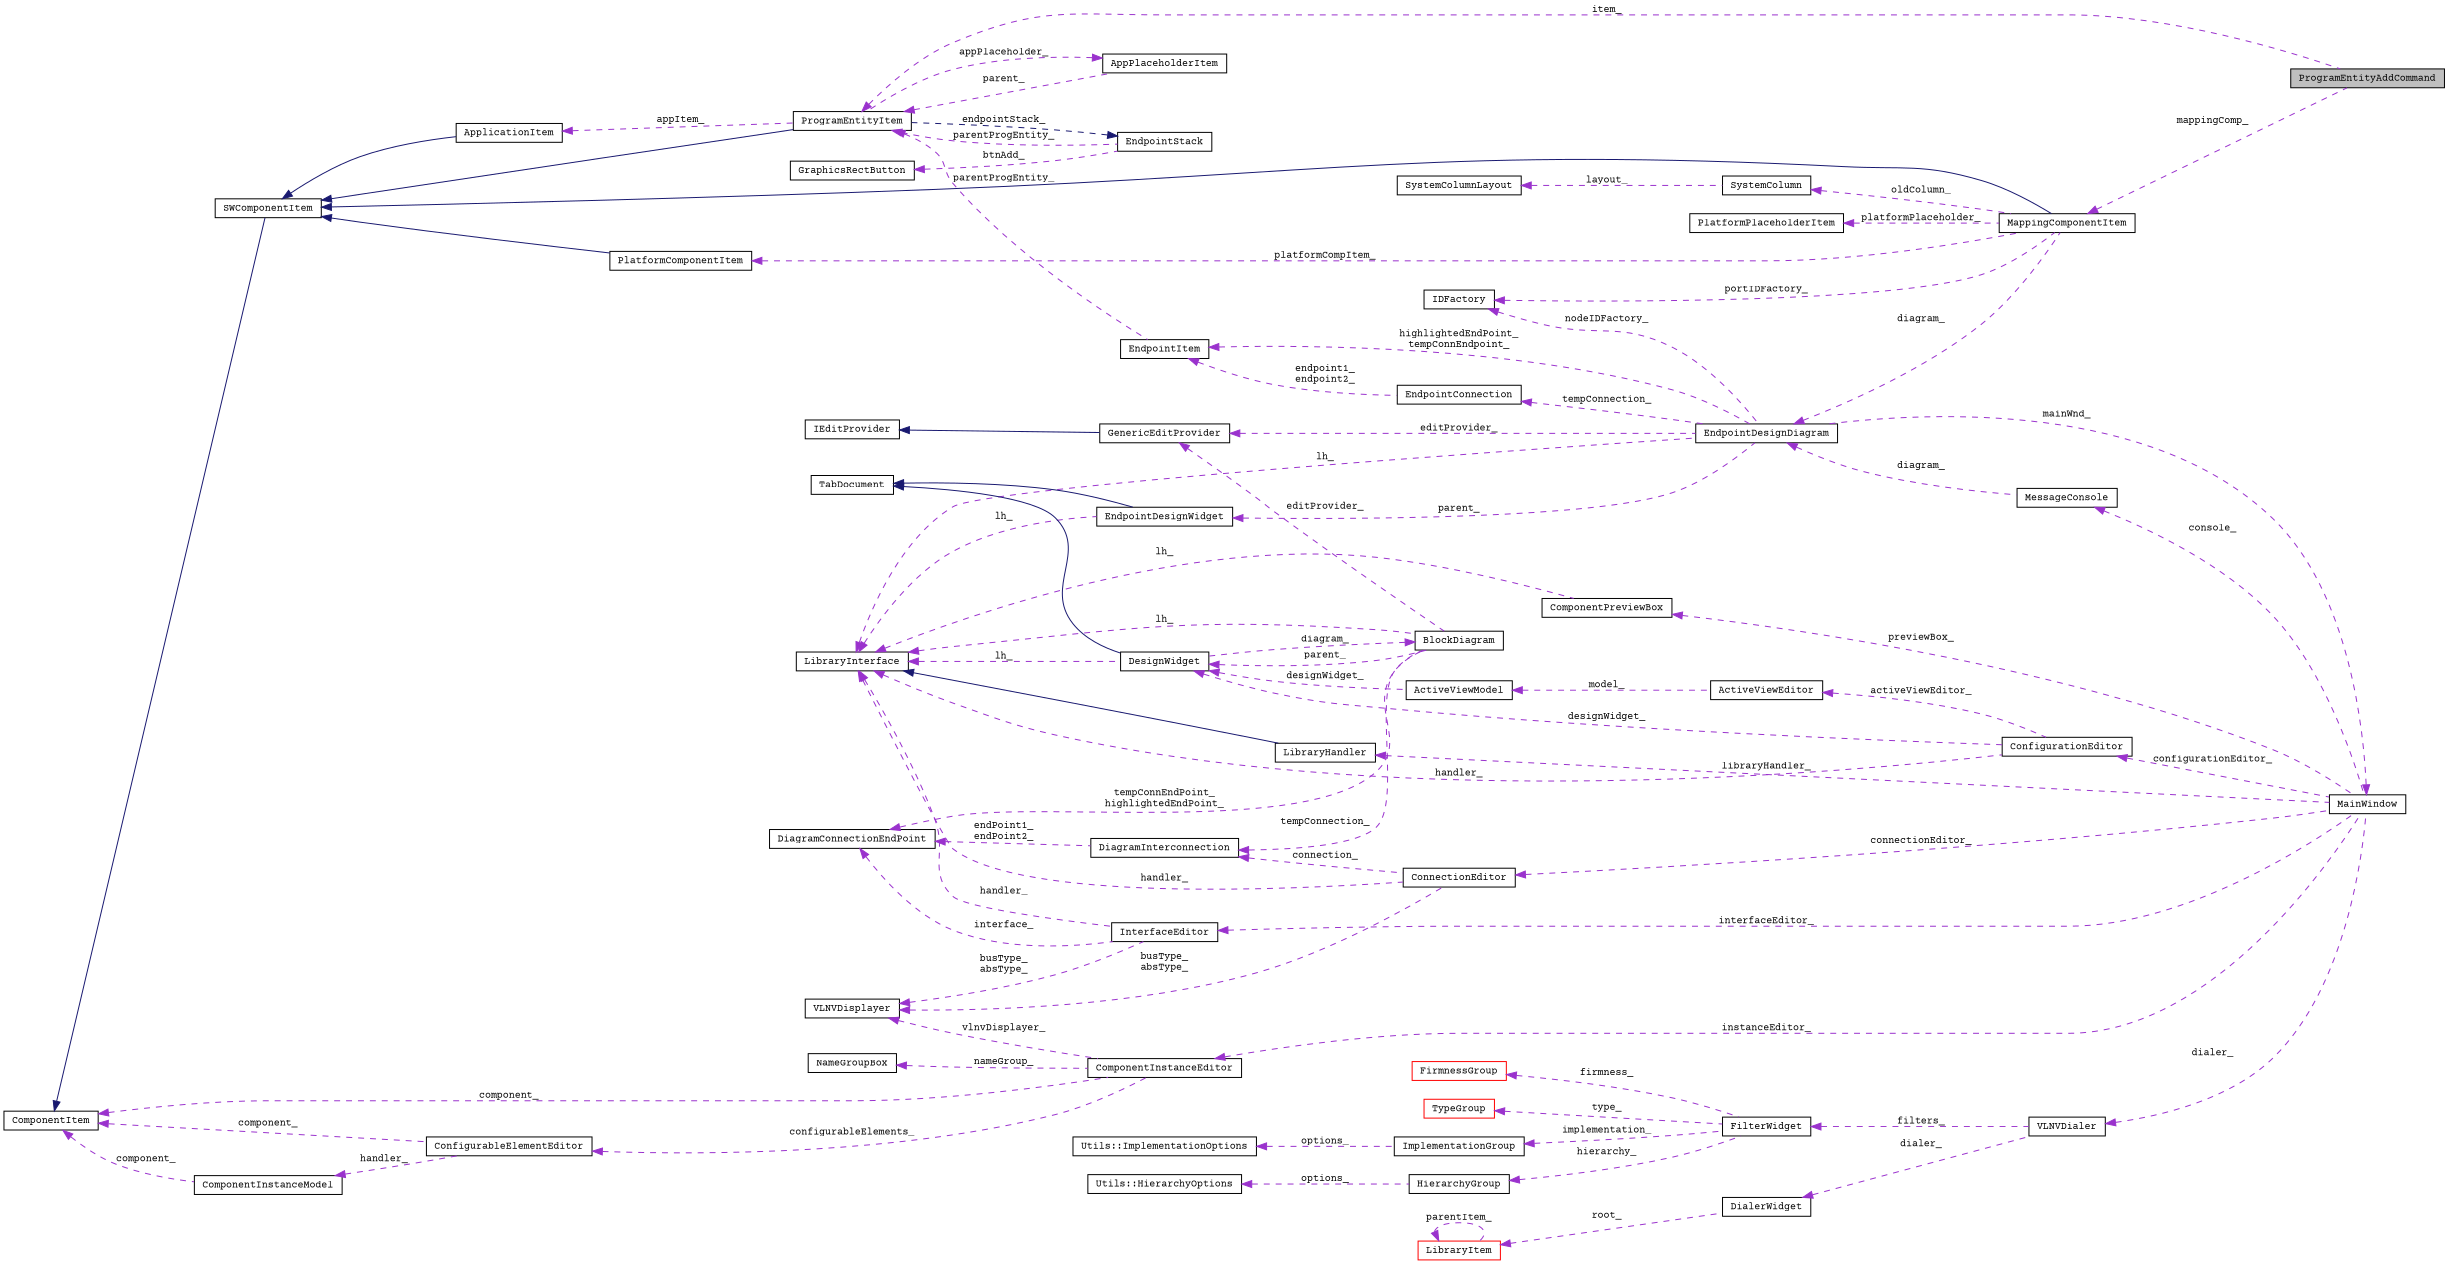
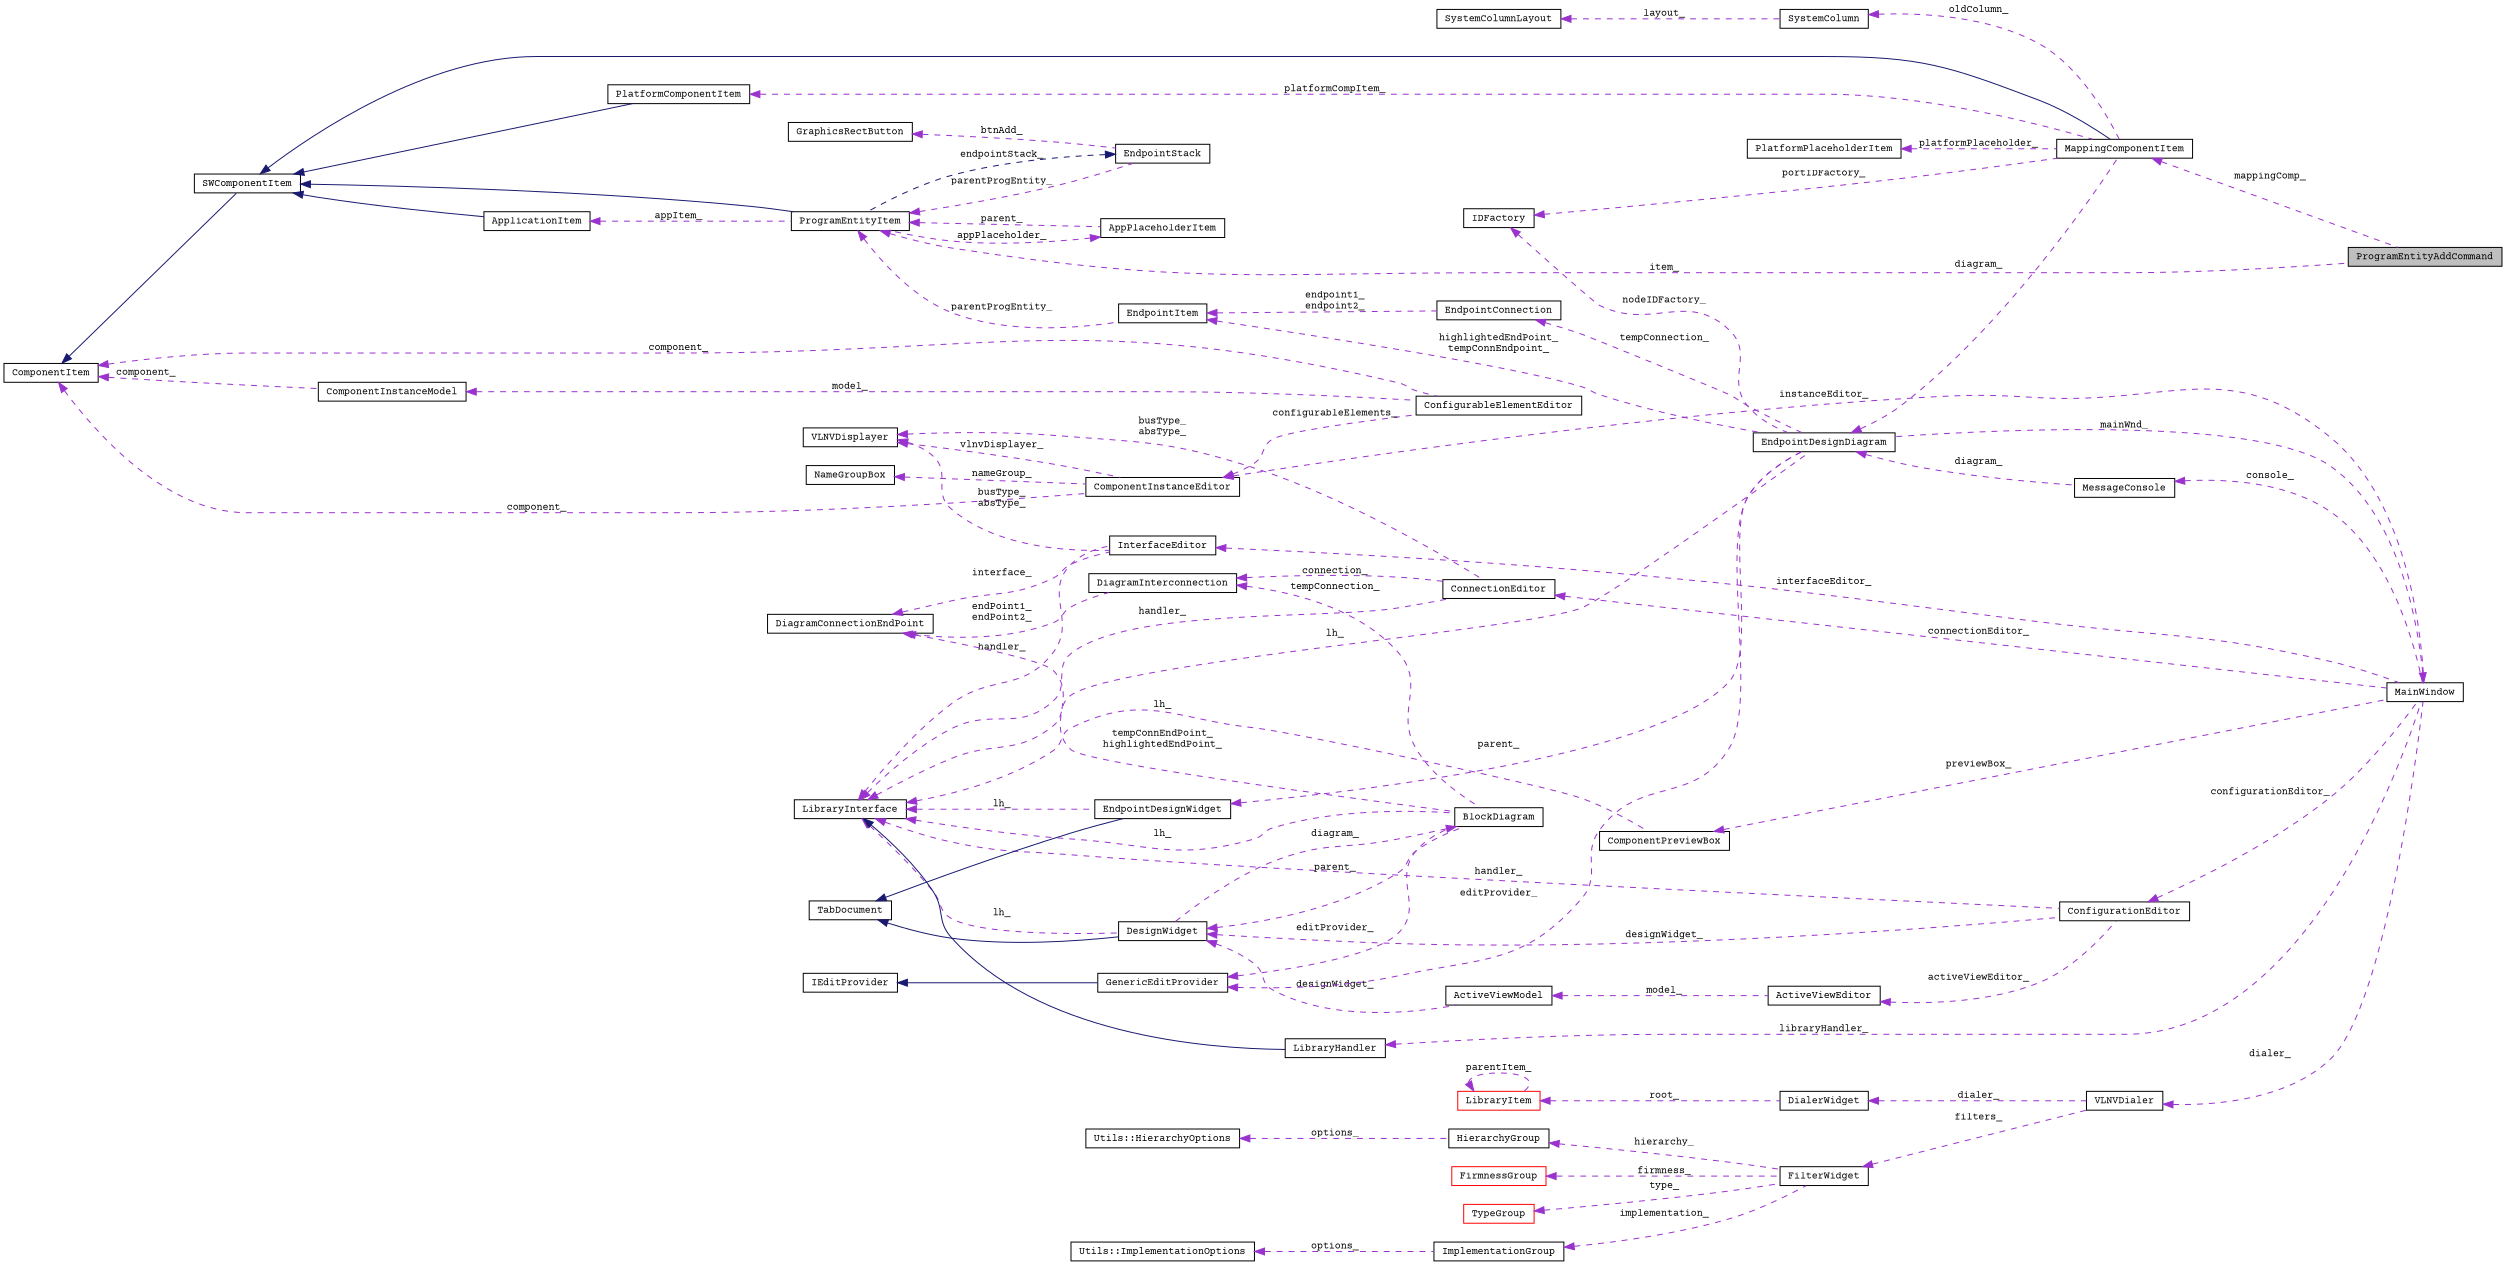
(879, 1144) -> (1317, 429)
(384, 1159) -> (850, 386)
